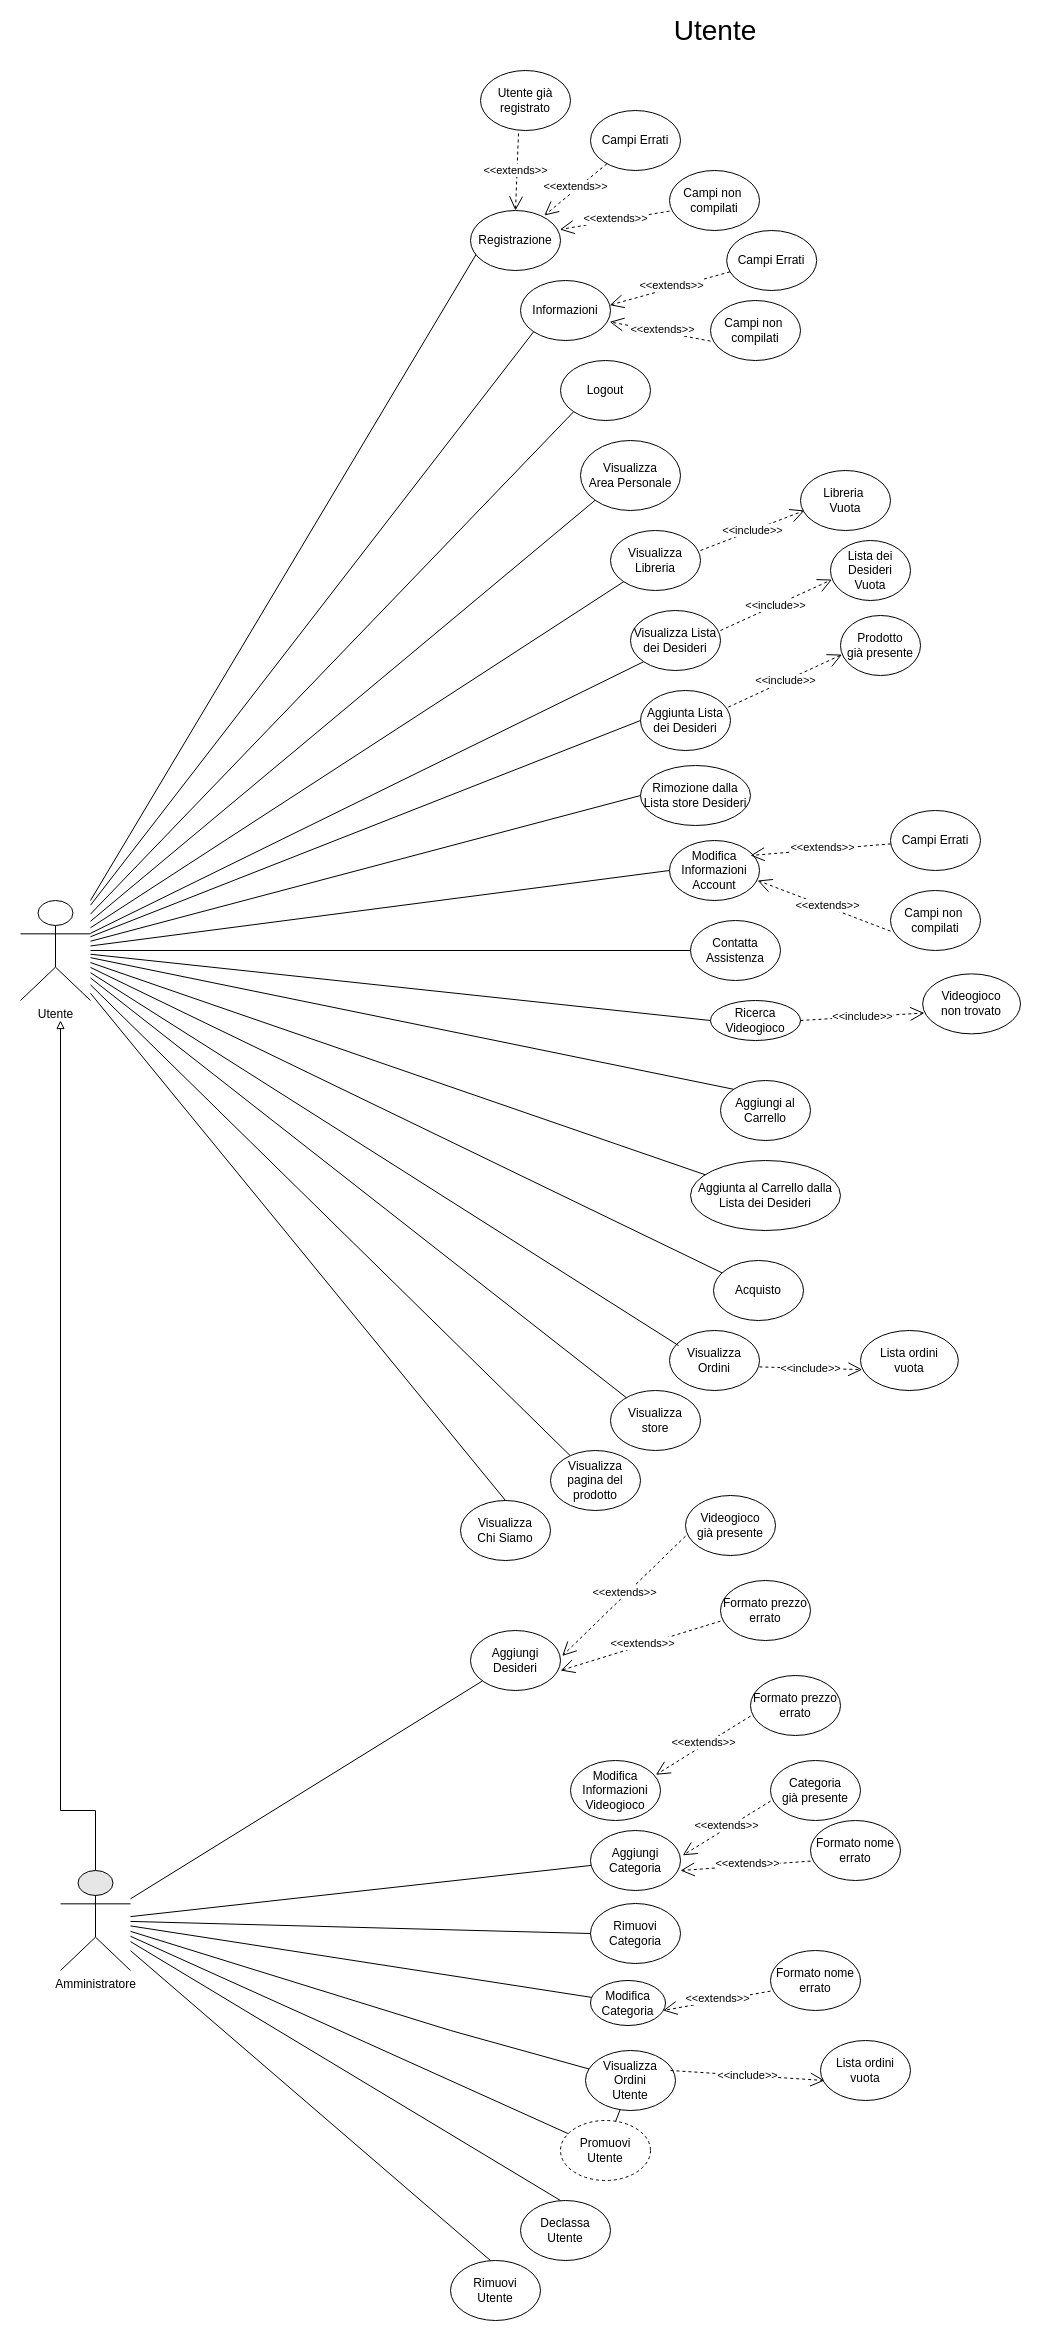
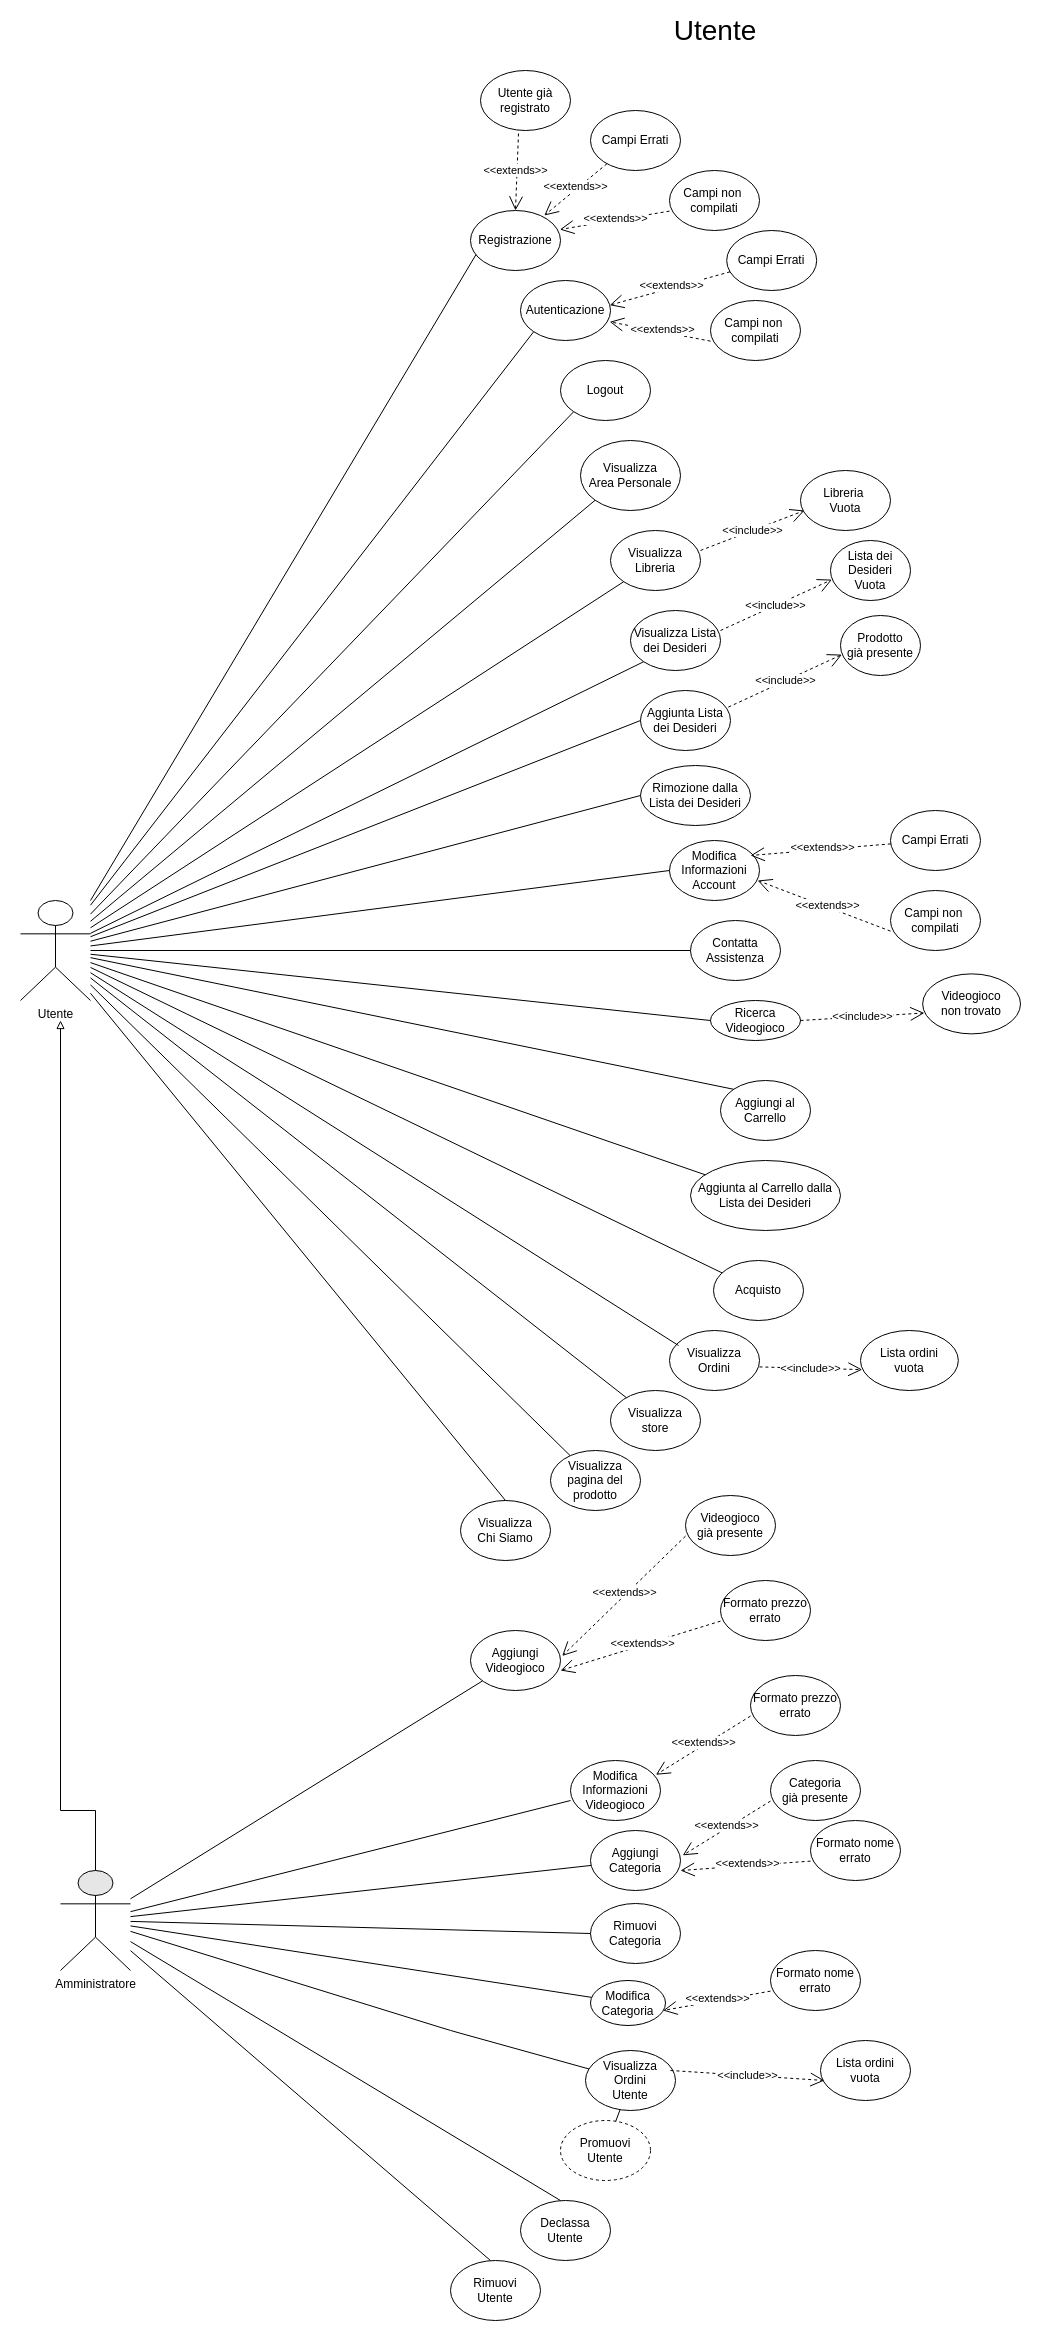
(566, 311) -> (566, 311)
(696, 796) -> (696, 796)
(516, 1661) -> (516, 1661)
(349, 2035) -> (350, 1856)
